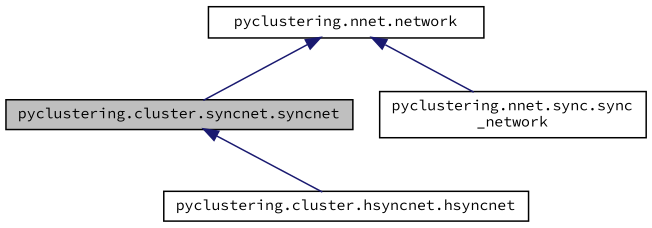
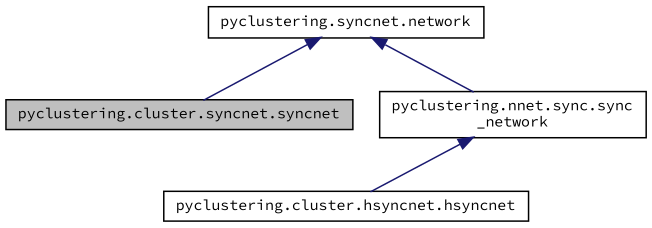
(346, 22) -> (346, 22)
(269, 164) -> (415, 168)
